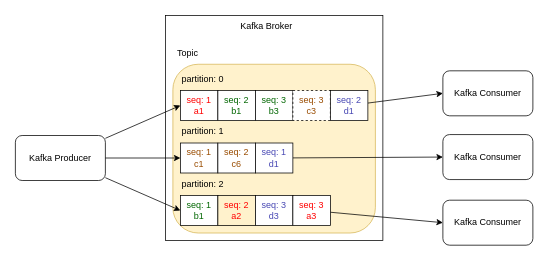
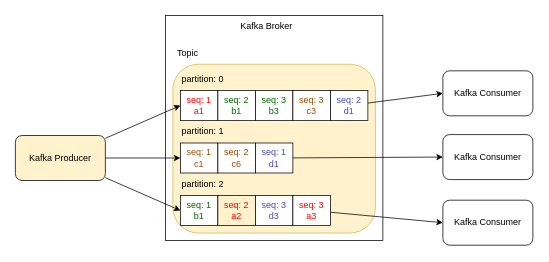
(312, 105) -> (312, 105)
(60, 158) -> (60, 158)
